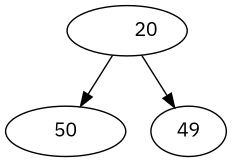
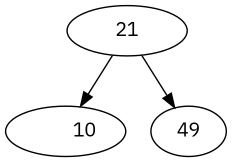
(127, 31) -> (127, 31)
(66, 131) -> (66, 131)
